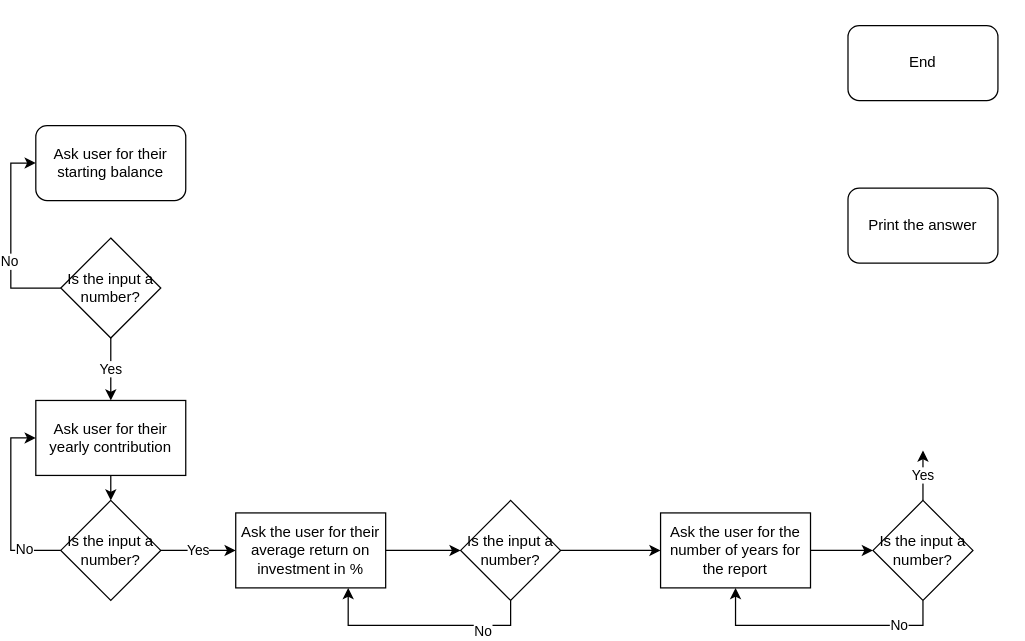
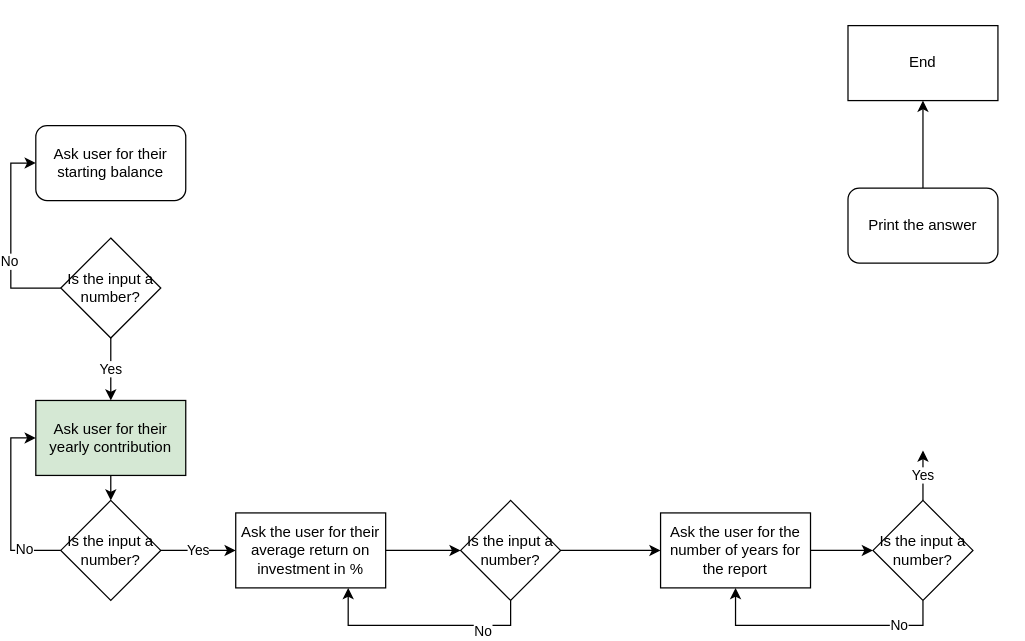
(923, 63) -> (923, 63)
none -> (923, 149)
(111, 438) -> (111, 438)
